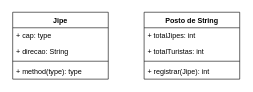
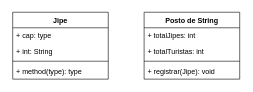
(45, 52) -> (37, 52)
(186, 72) -> (188, 72)
